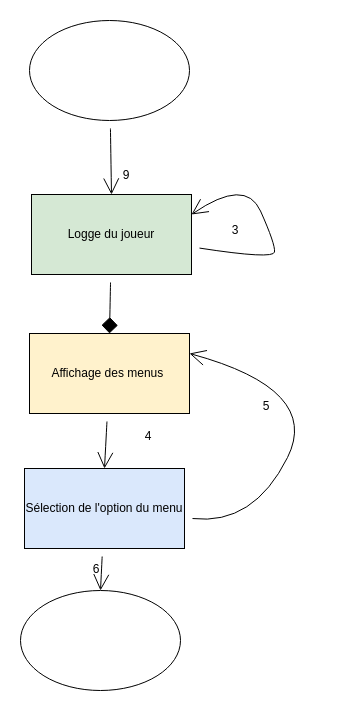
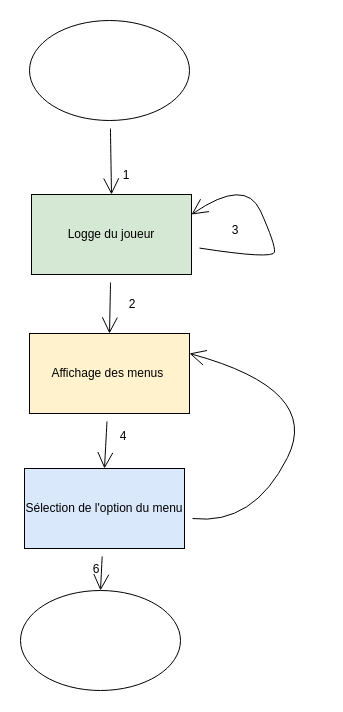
(127, 176) -> (127, 176)
none -> (133, 305)
(110, 317) -> (110, 323)
(267, 407) -> none
(149, 437) -> (124, 437)
